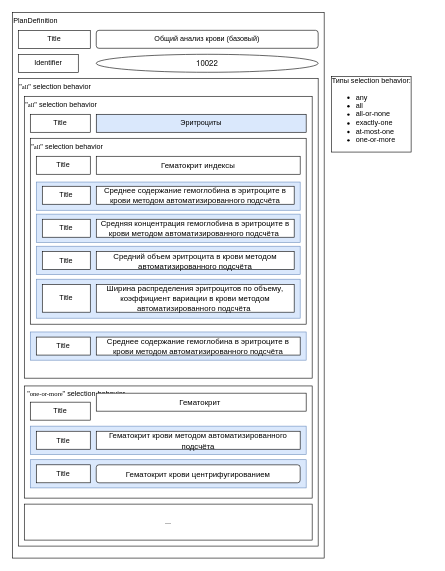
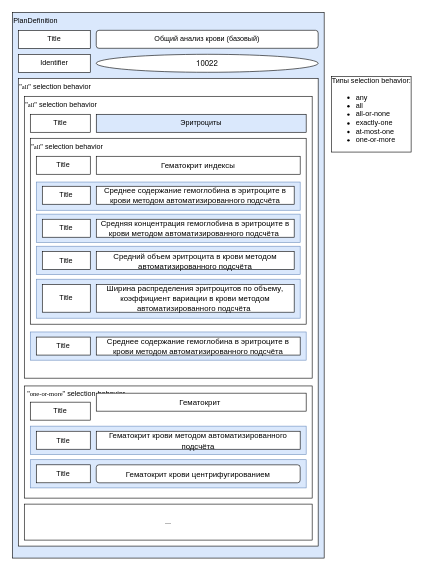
(38, 21) -> (38, 21)
(48, 63) -> (54, 63)
